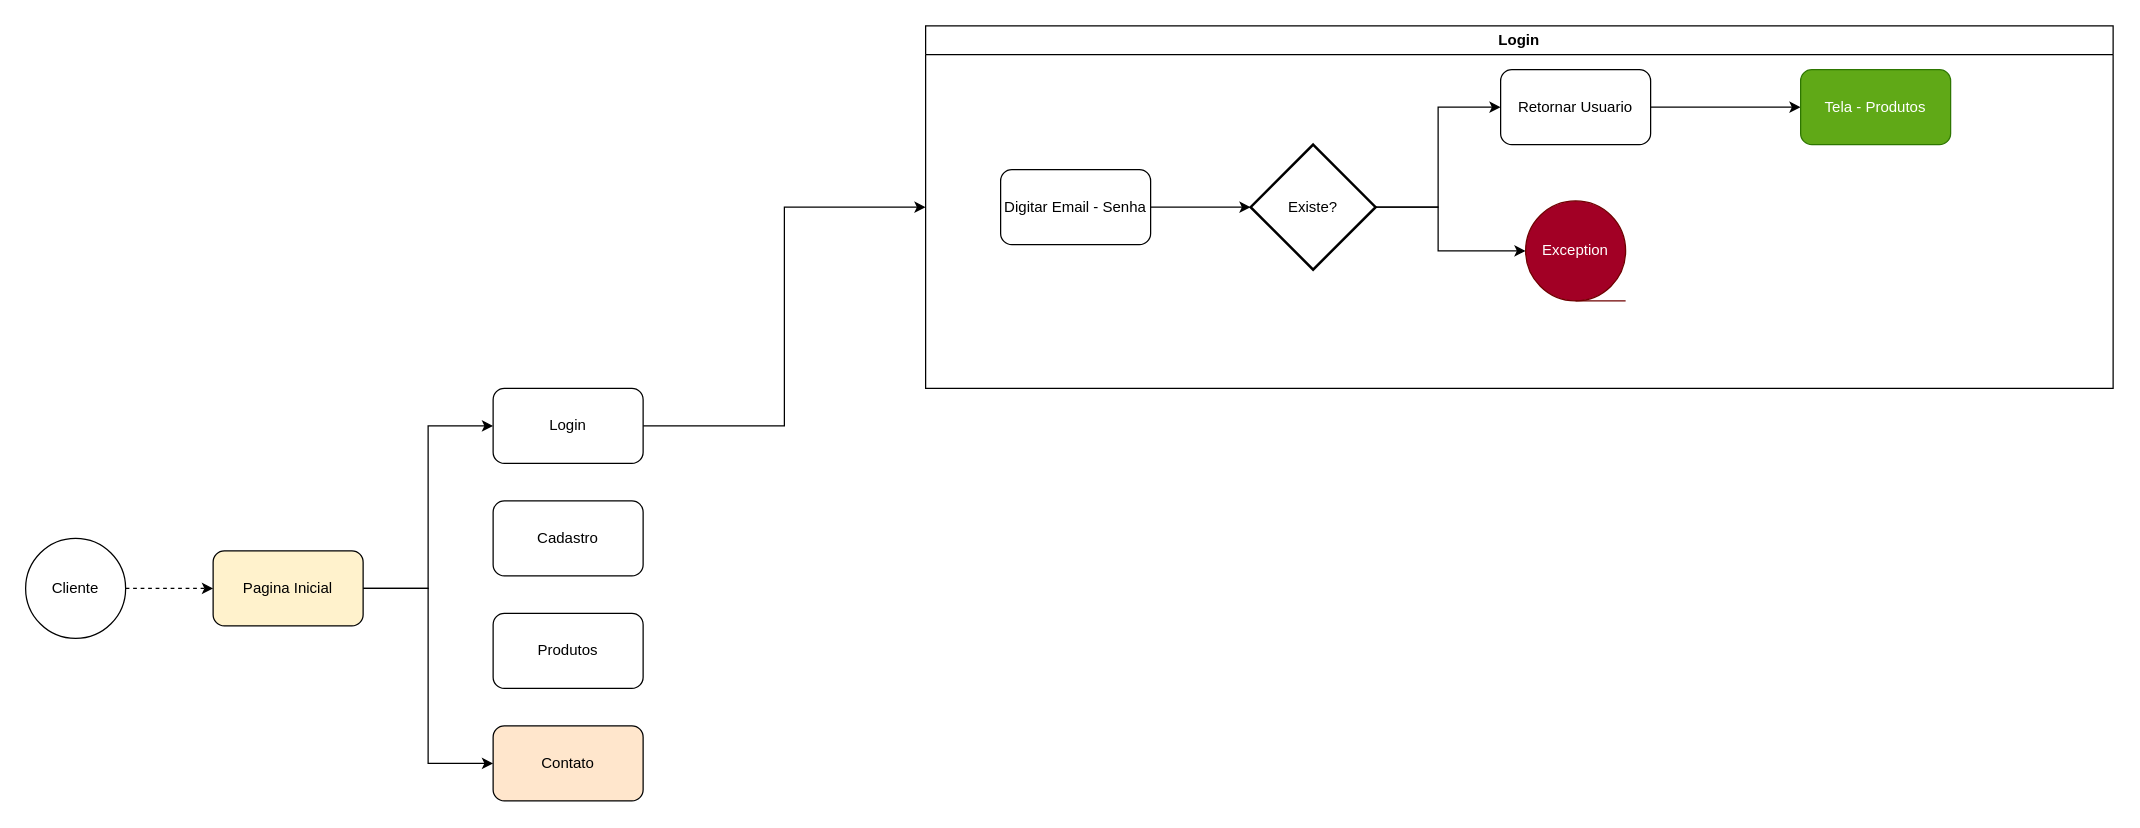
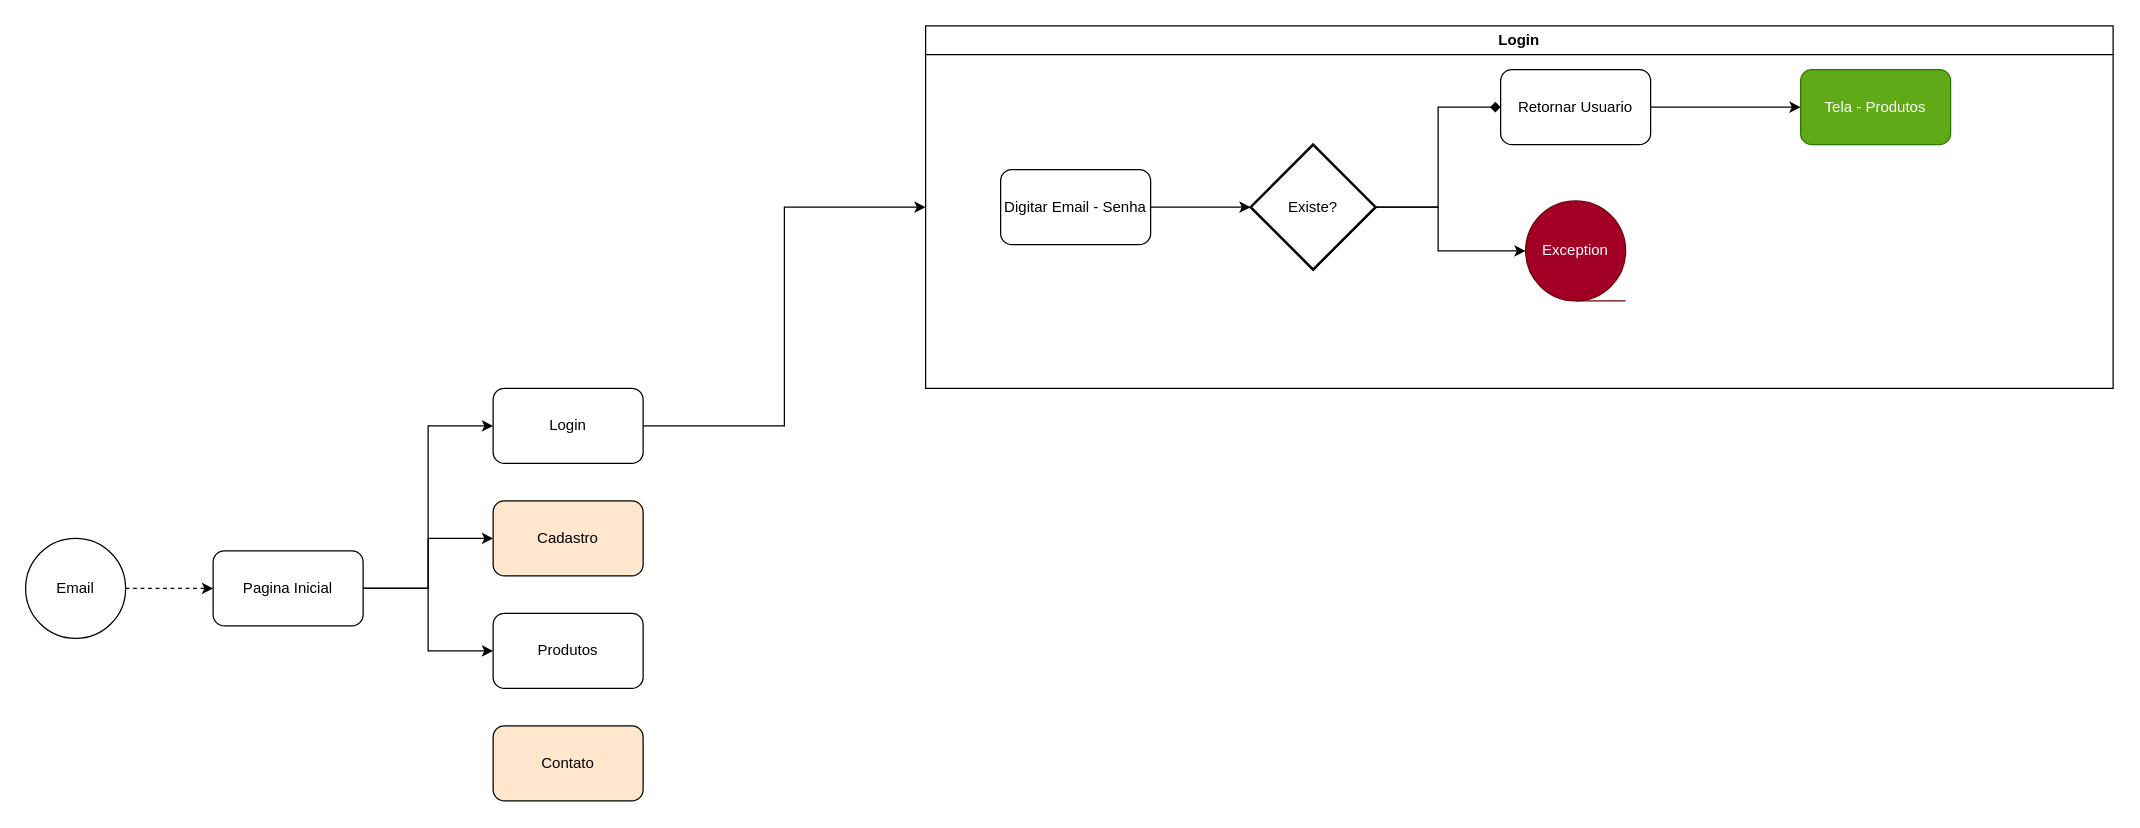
(1491, 107) -> (1490, 107)
none -> (457, 538)
(568, 538) -> (568, 538)
(76, 588) -> (76, 588)
(288, 588) -> (288, 588)
(428, 734) -> (455, 651)
